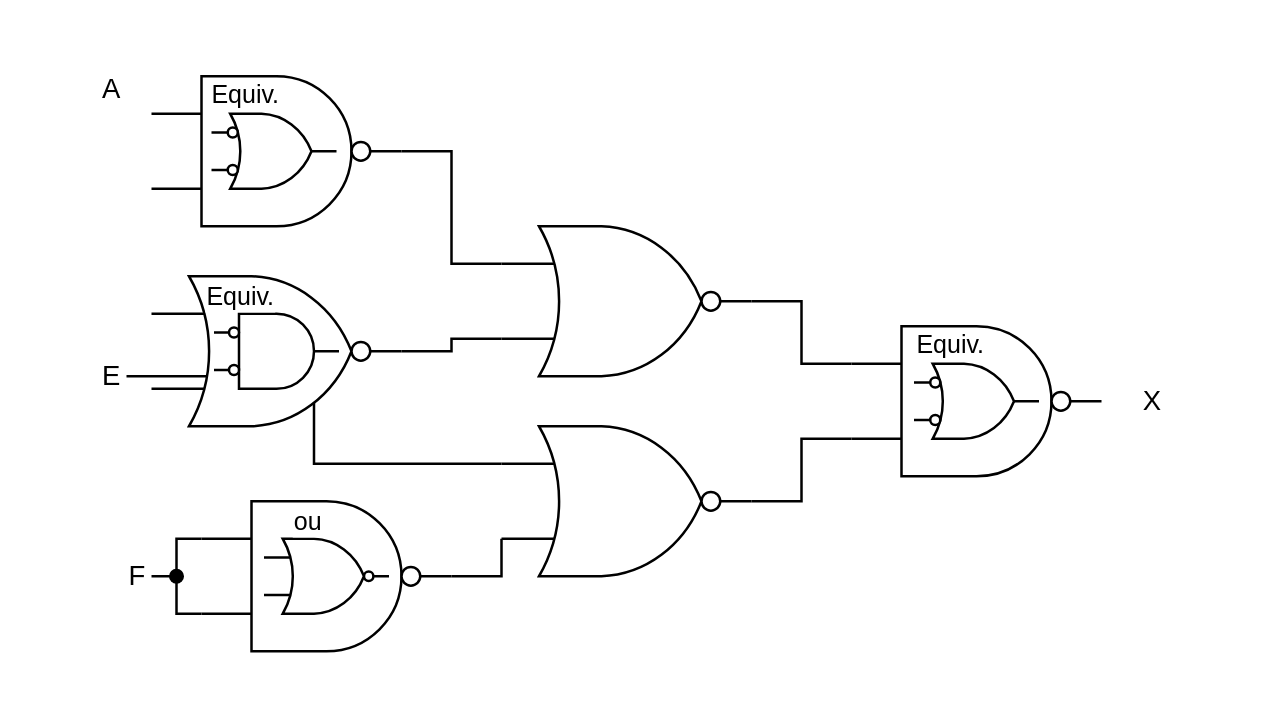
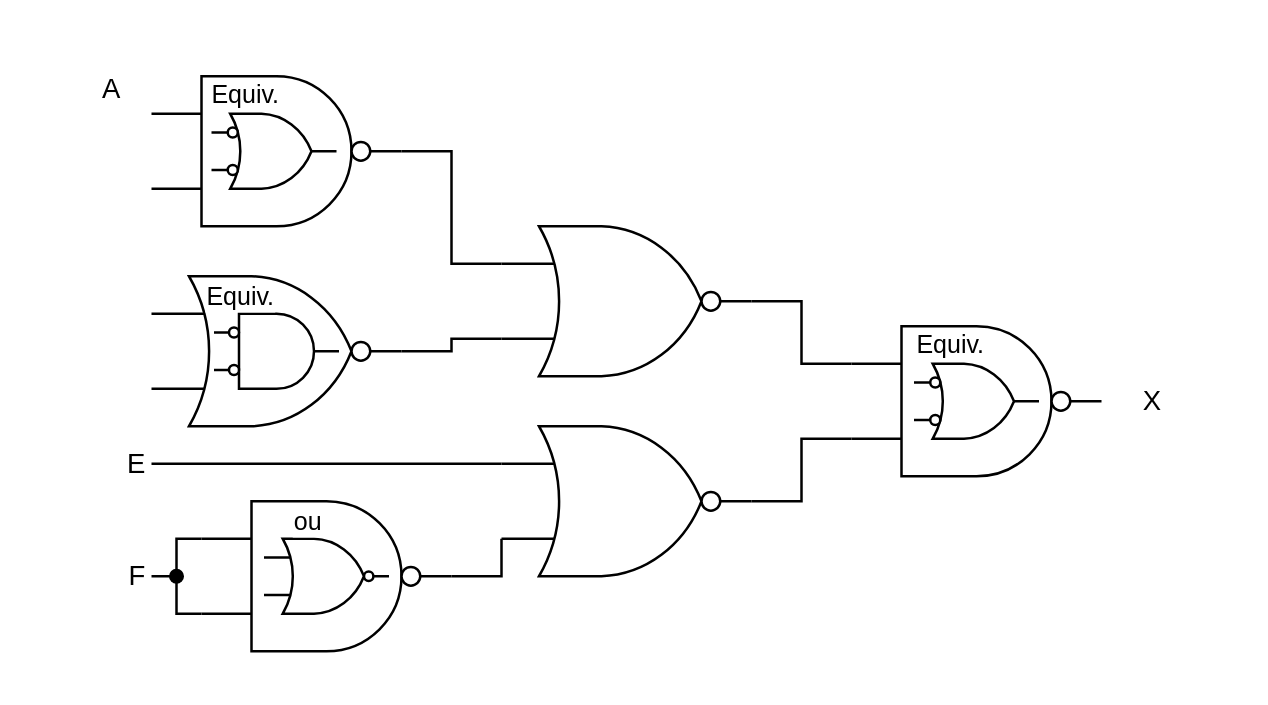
(89, 376) -> (114, 464)
